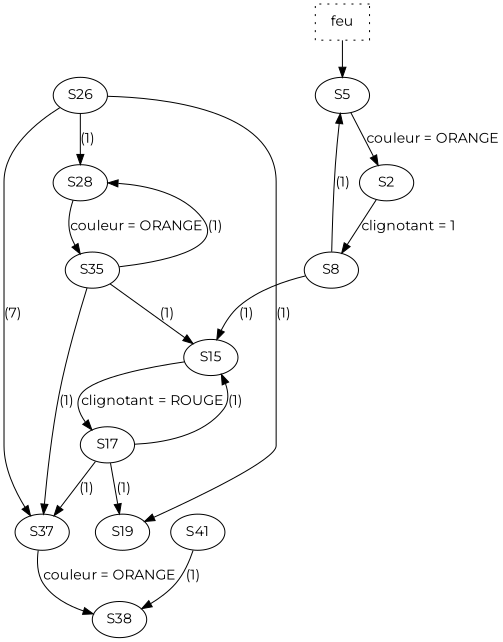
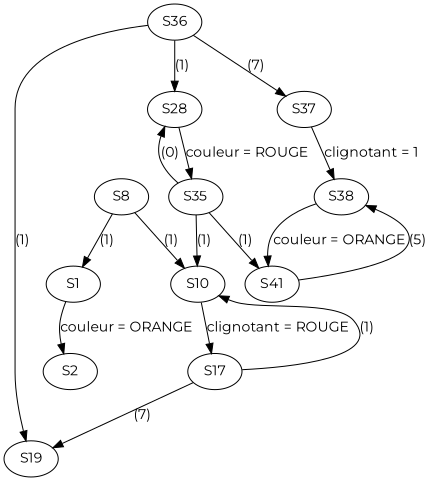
(342, 22) -> none
(80, 95) -> (175, 22)
(342, 95) -> (73, 284)
none -> (282, 222)
(362, 222) -> none
(137, 226) -> (247, 153)
(215, 226) -> (170, 153)
(211, 357) -> (198, 284)
(59, 395) -> (230, 236)
(78, 485) -> none
(124, 489) -> (143, 415)
(109, 576) -> (372, 153)
(193, 576) -> (418, 240)
